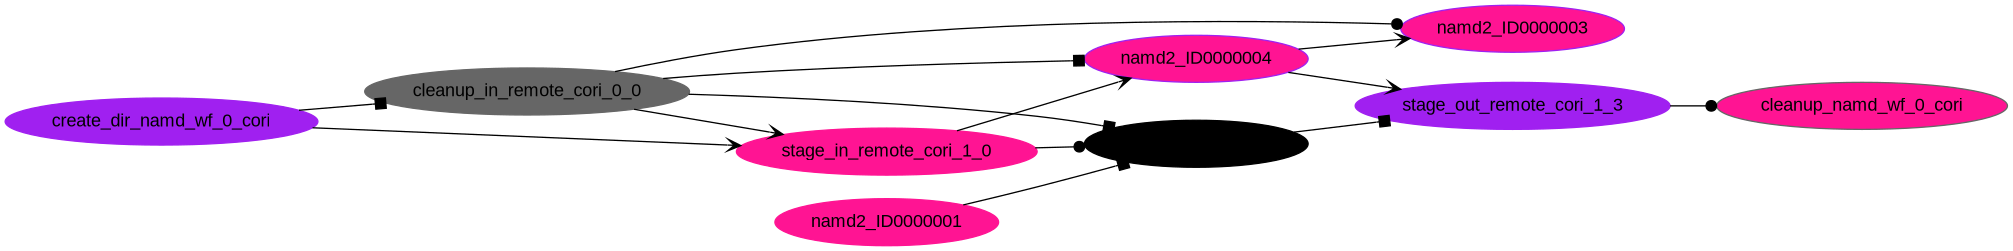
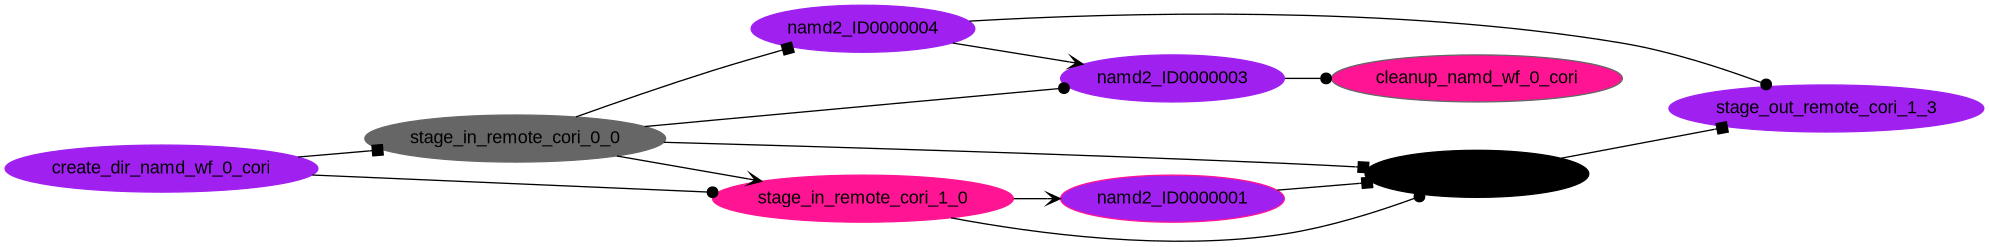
(1513, 29) -> (1172, 78)
(1196, 59) -> (863, 29)
(1338, 80) -> (1369, 18)
(527, 91) -> (515, 139)
(1038, 106) -> (1030, 199)
(1688, 106) -> (1303, 78)
(520, 136) -> (510, 184)
(887, 222) -> (1172, 199)
